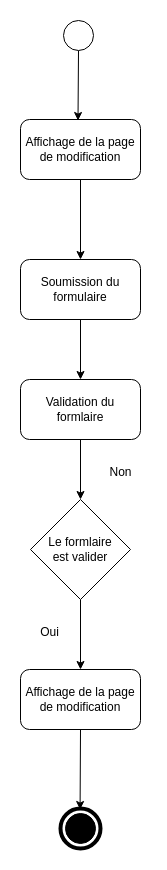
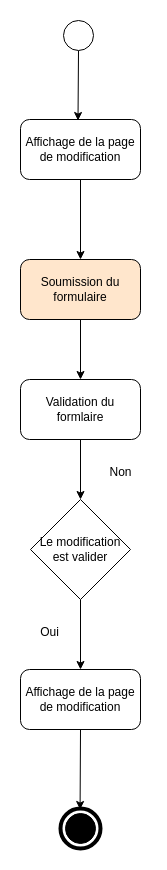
(81, 290) -> (81, 290)
(81, 550) -> (81, 550)
